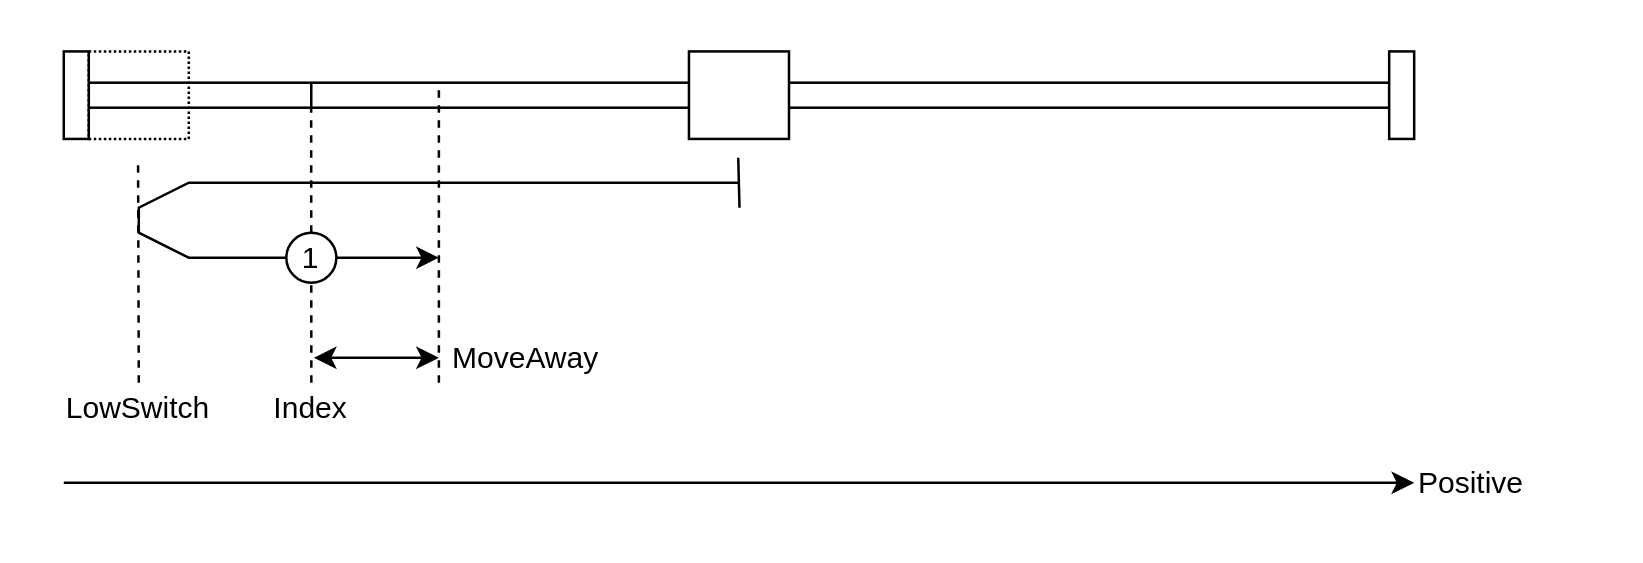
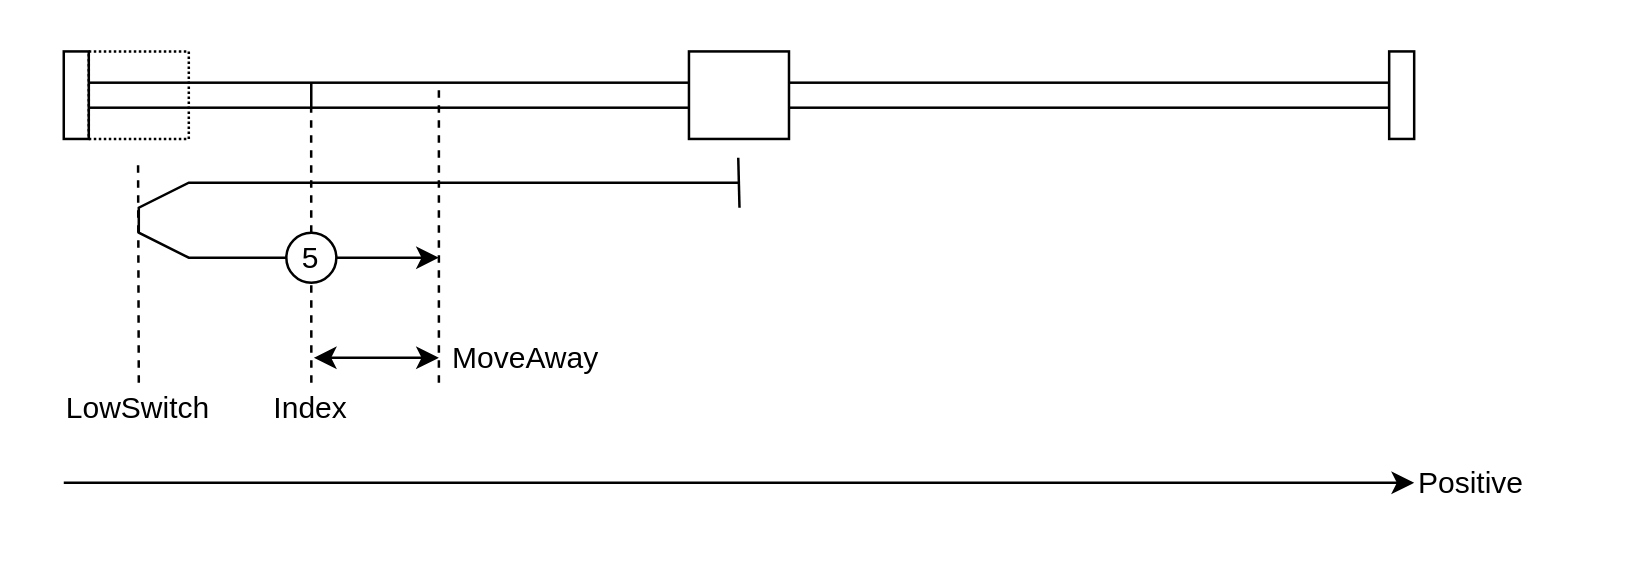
(311, 259) -> (311, 259)
